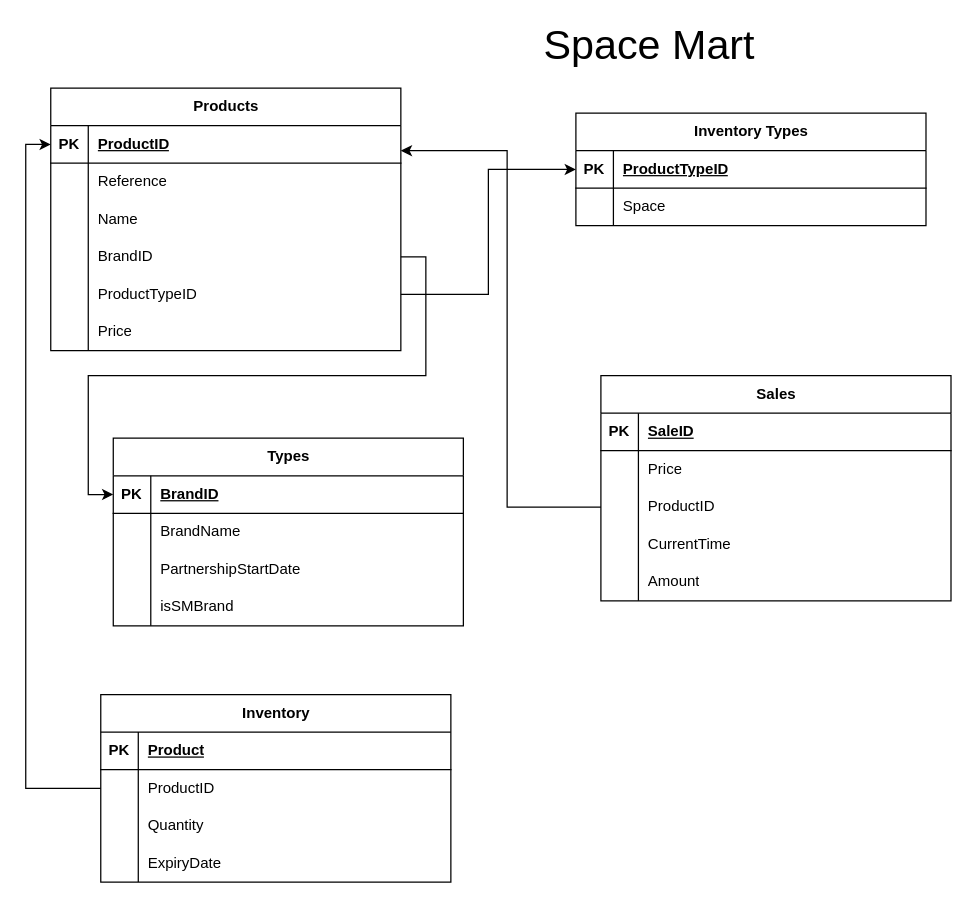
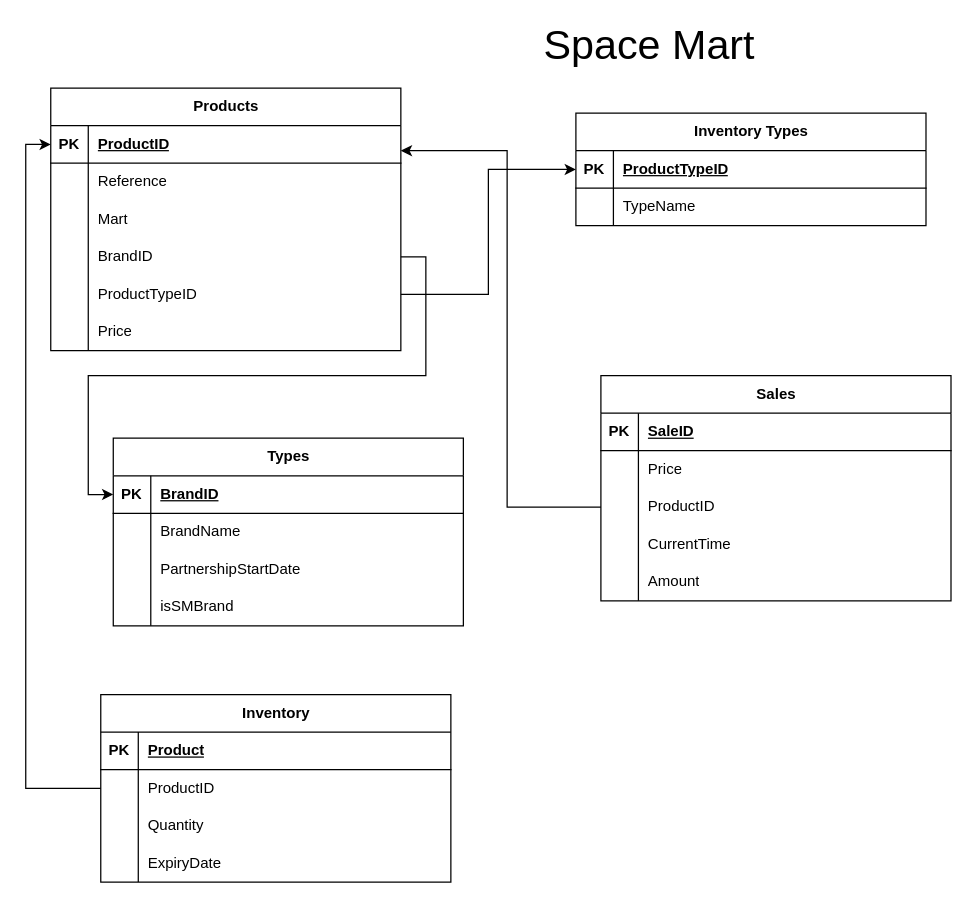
(644, 207) -> (657, 207)
(115, 219) -> (115, 219)
